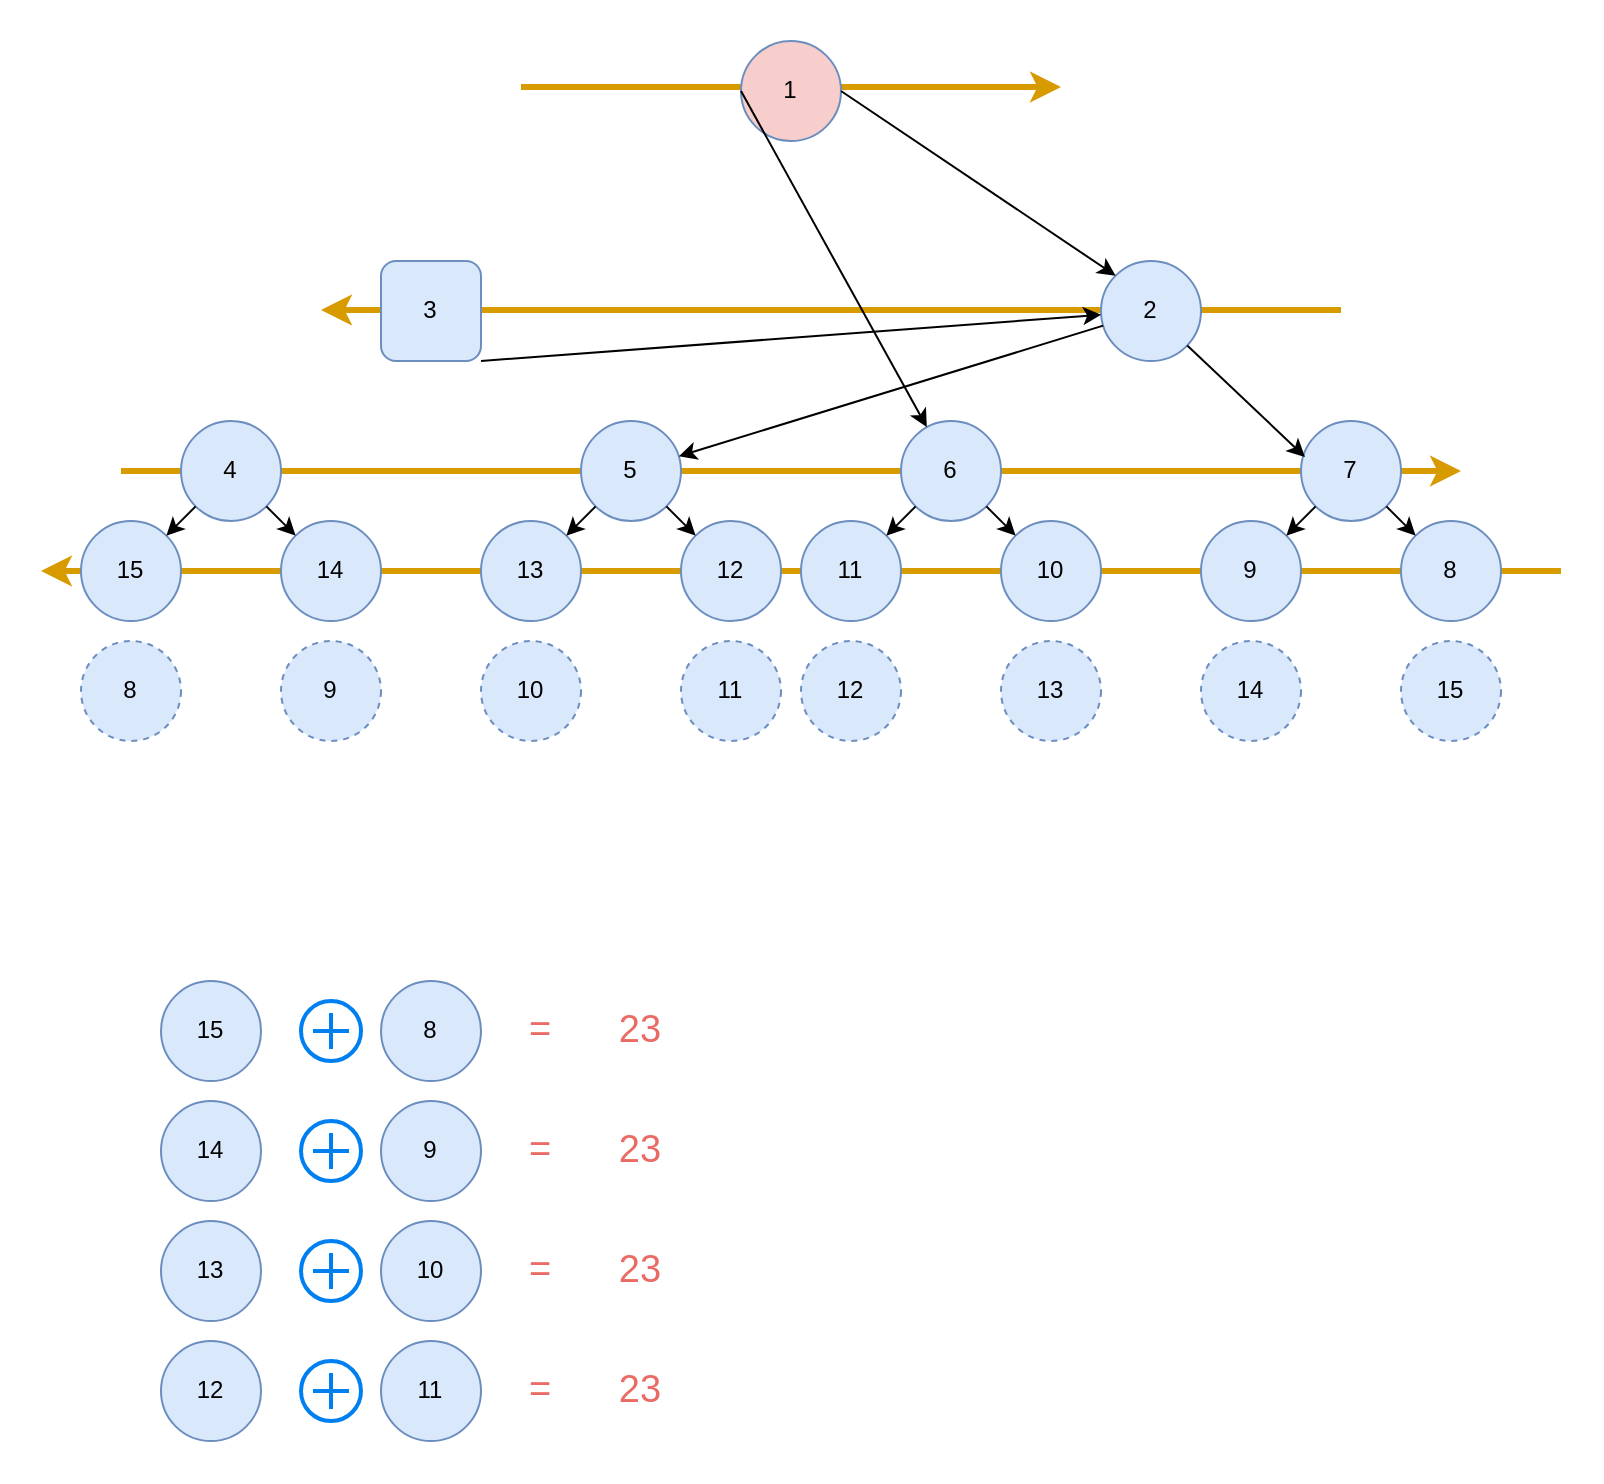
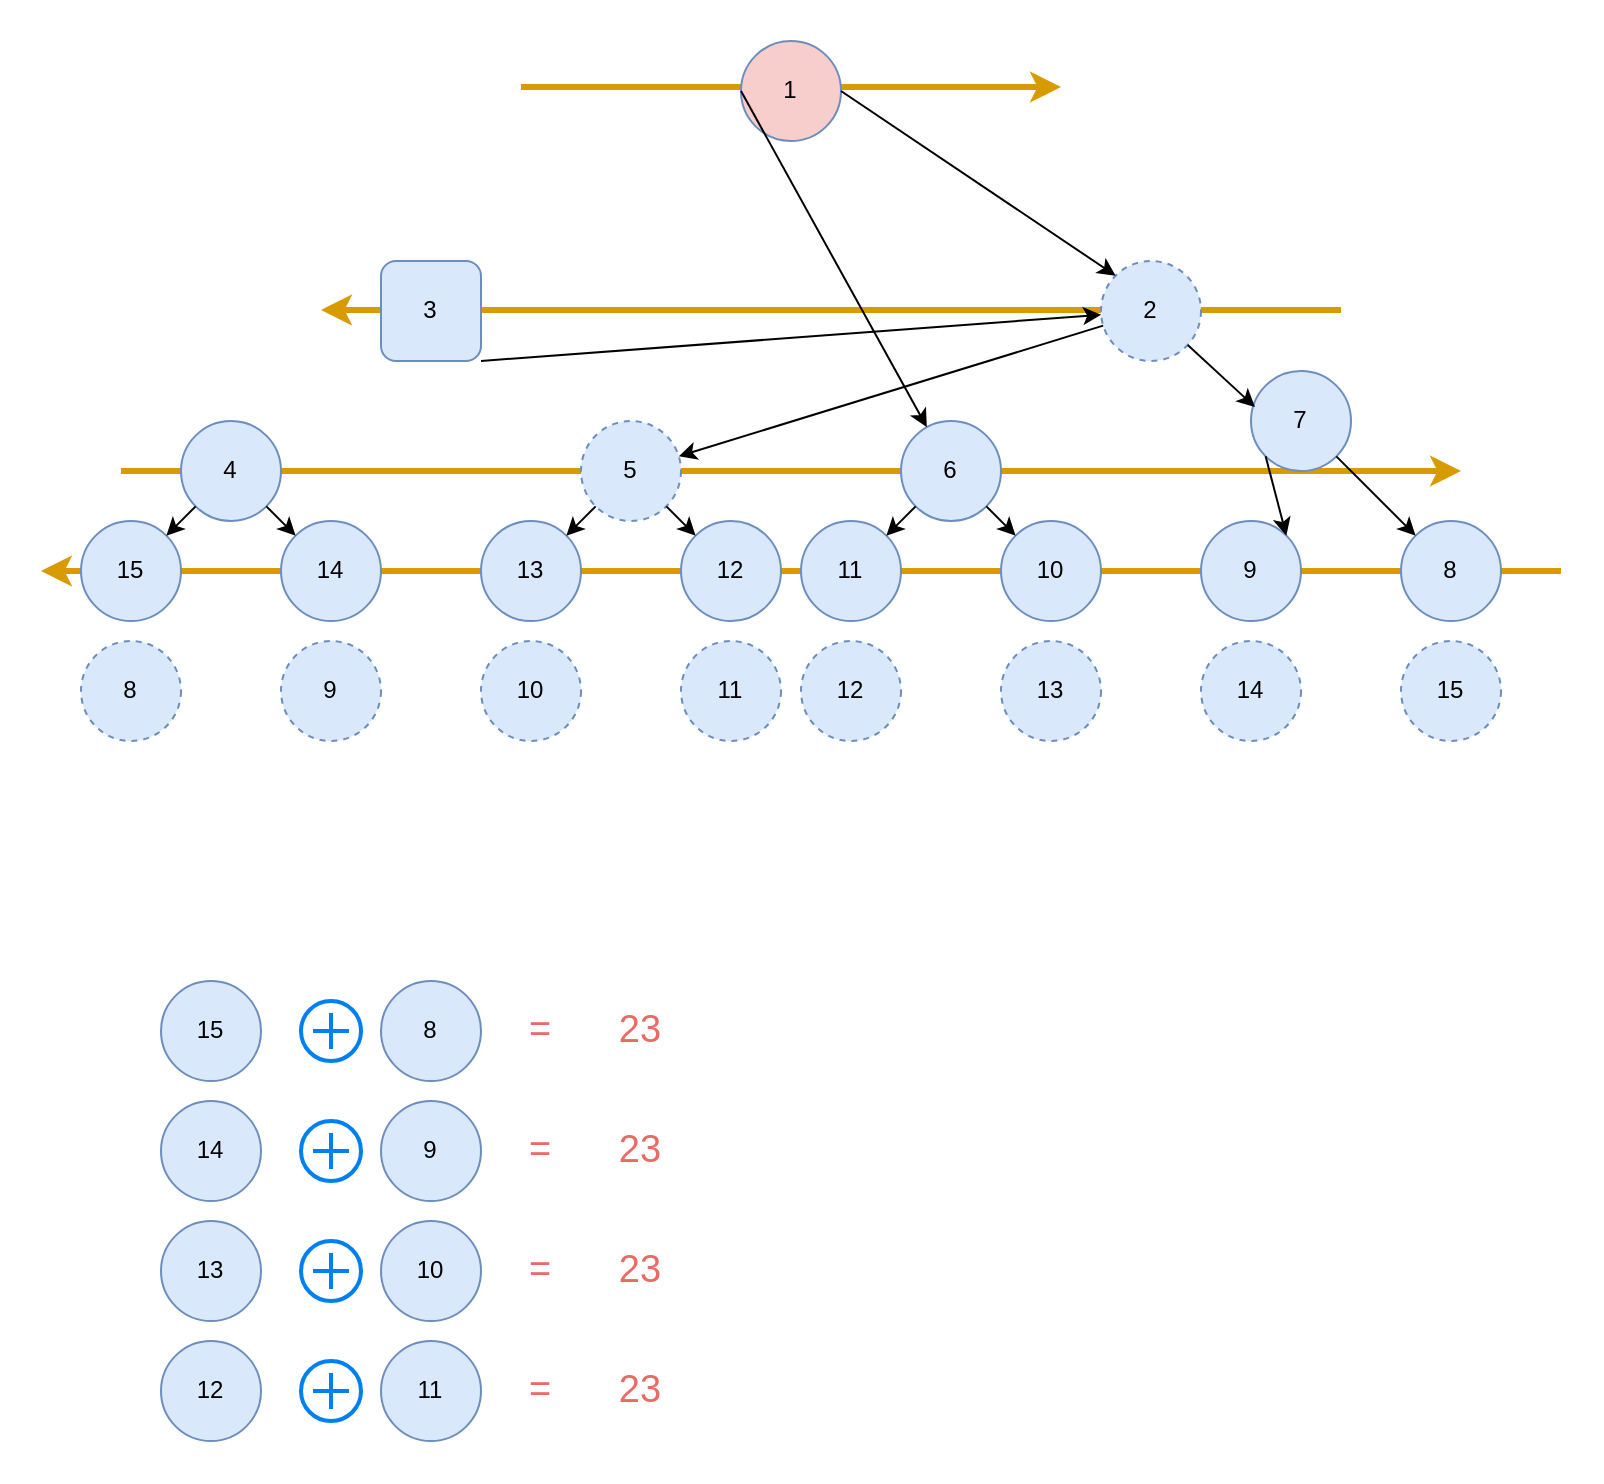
(1151, 311) -> (1151, 311)
(631, 471) -> (631, 471)
(1351, 471) -> (1301, 421)
